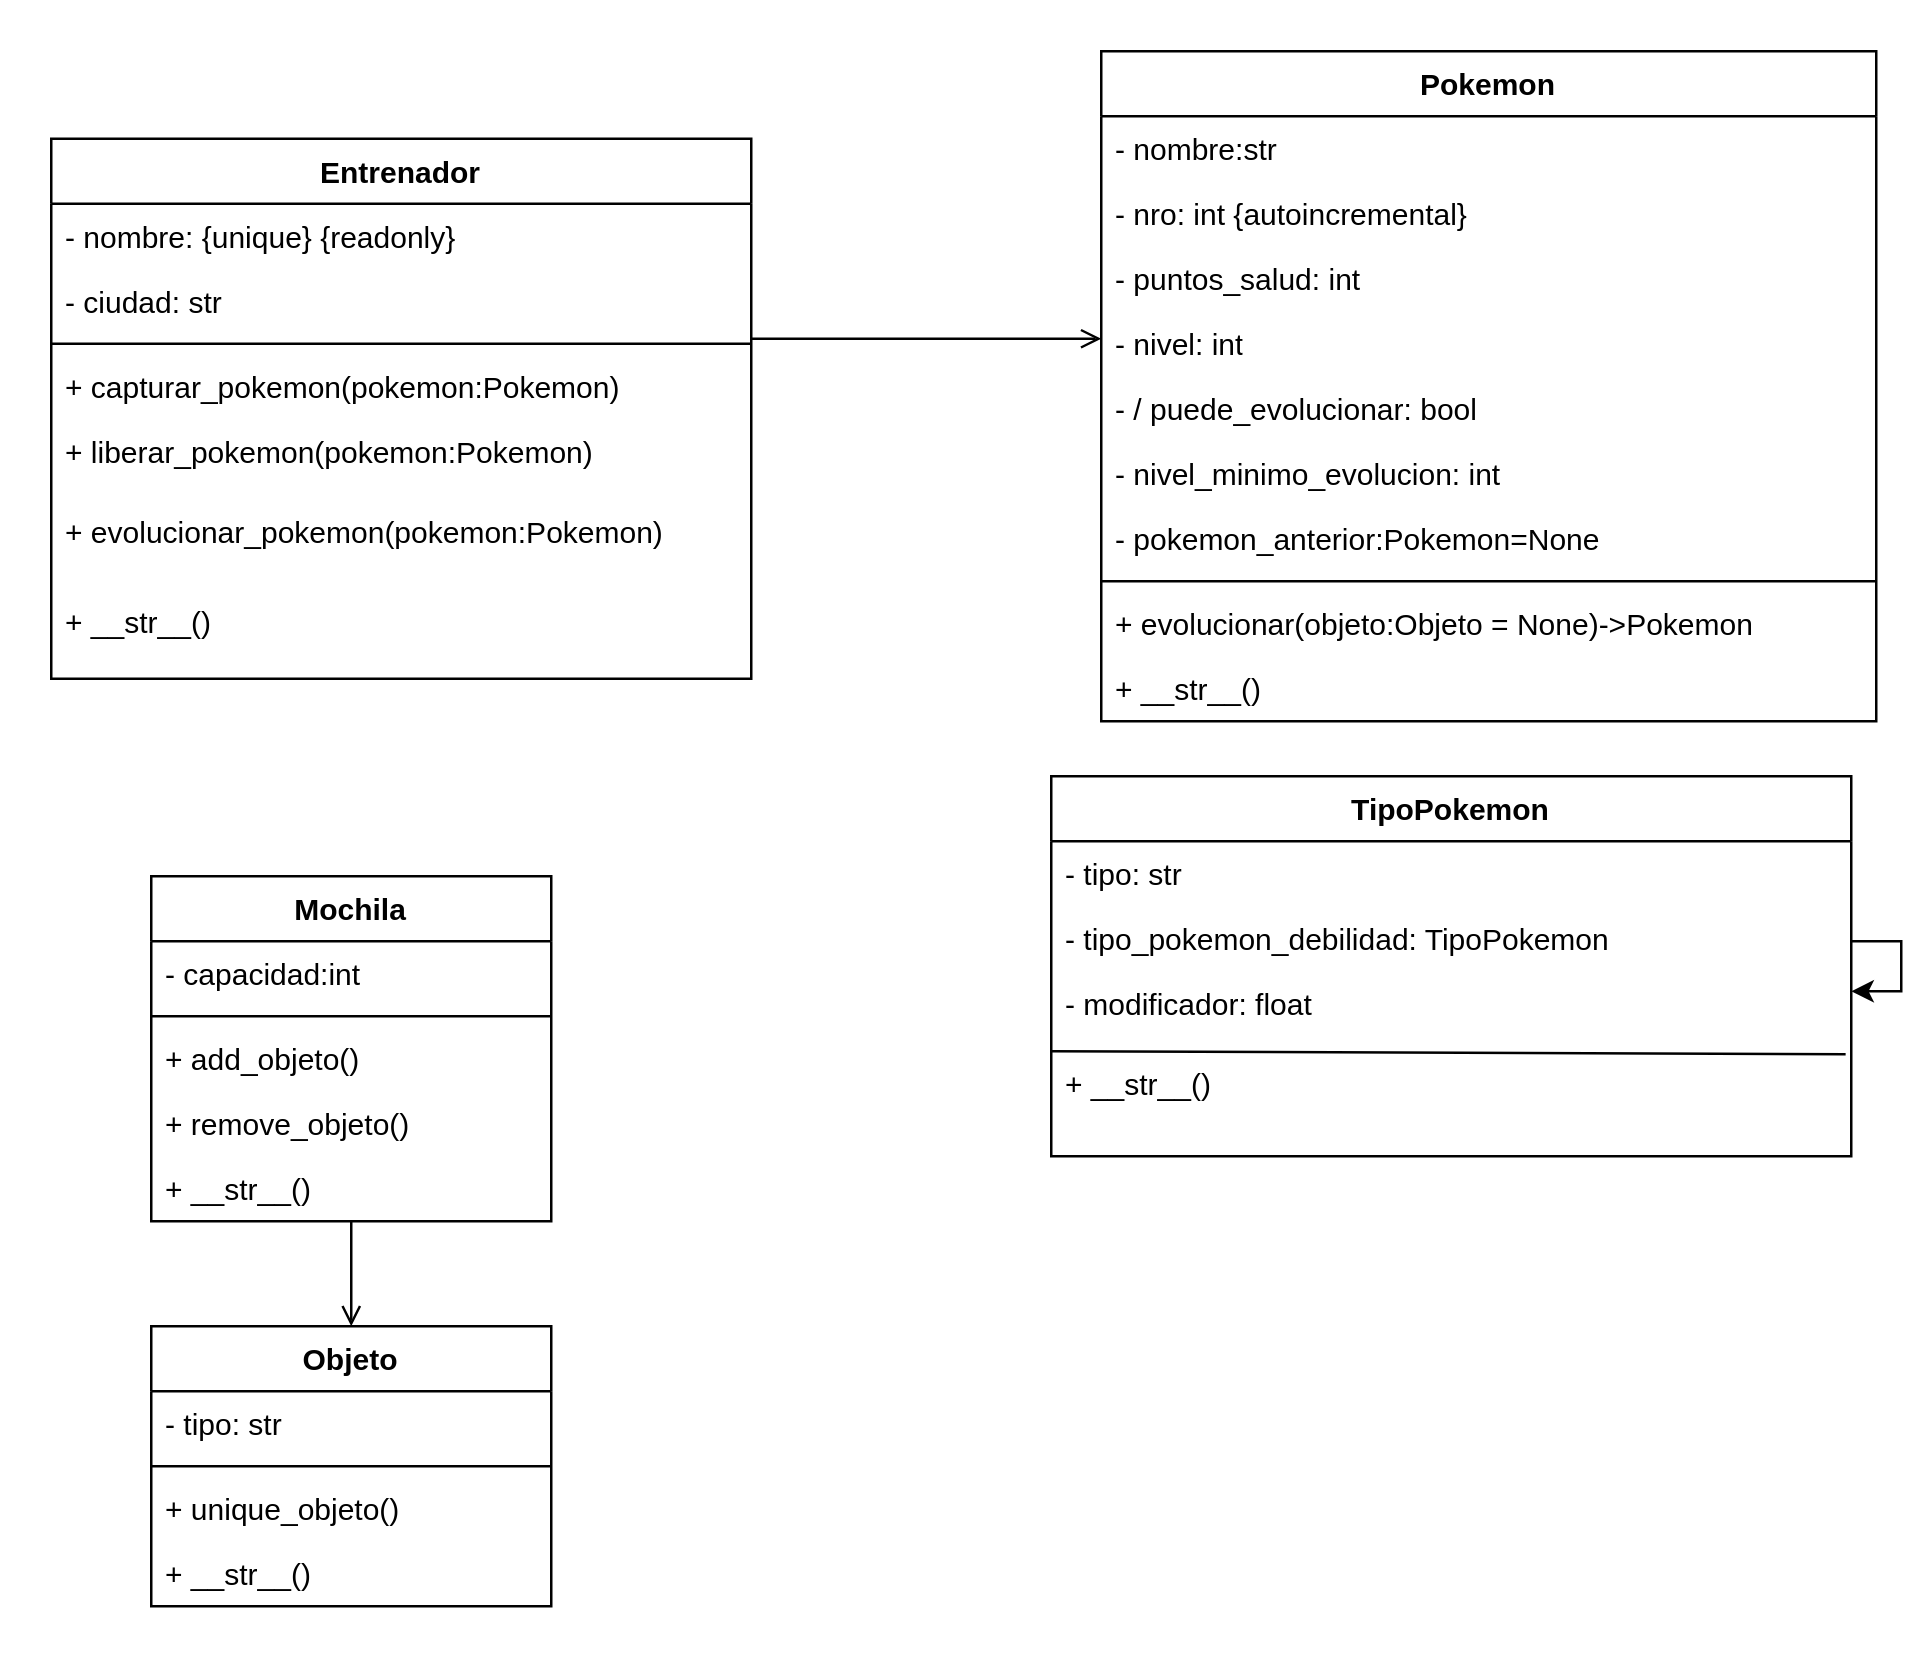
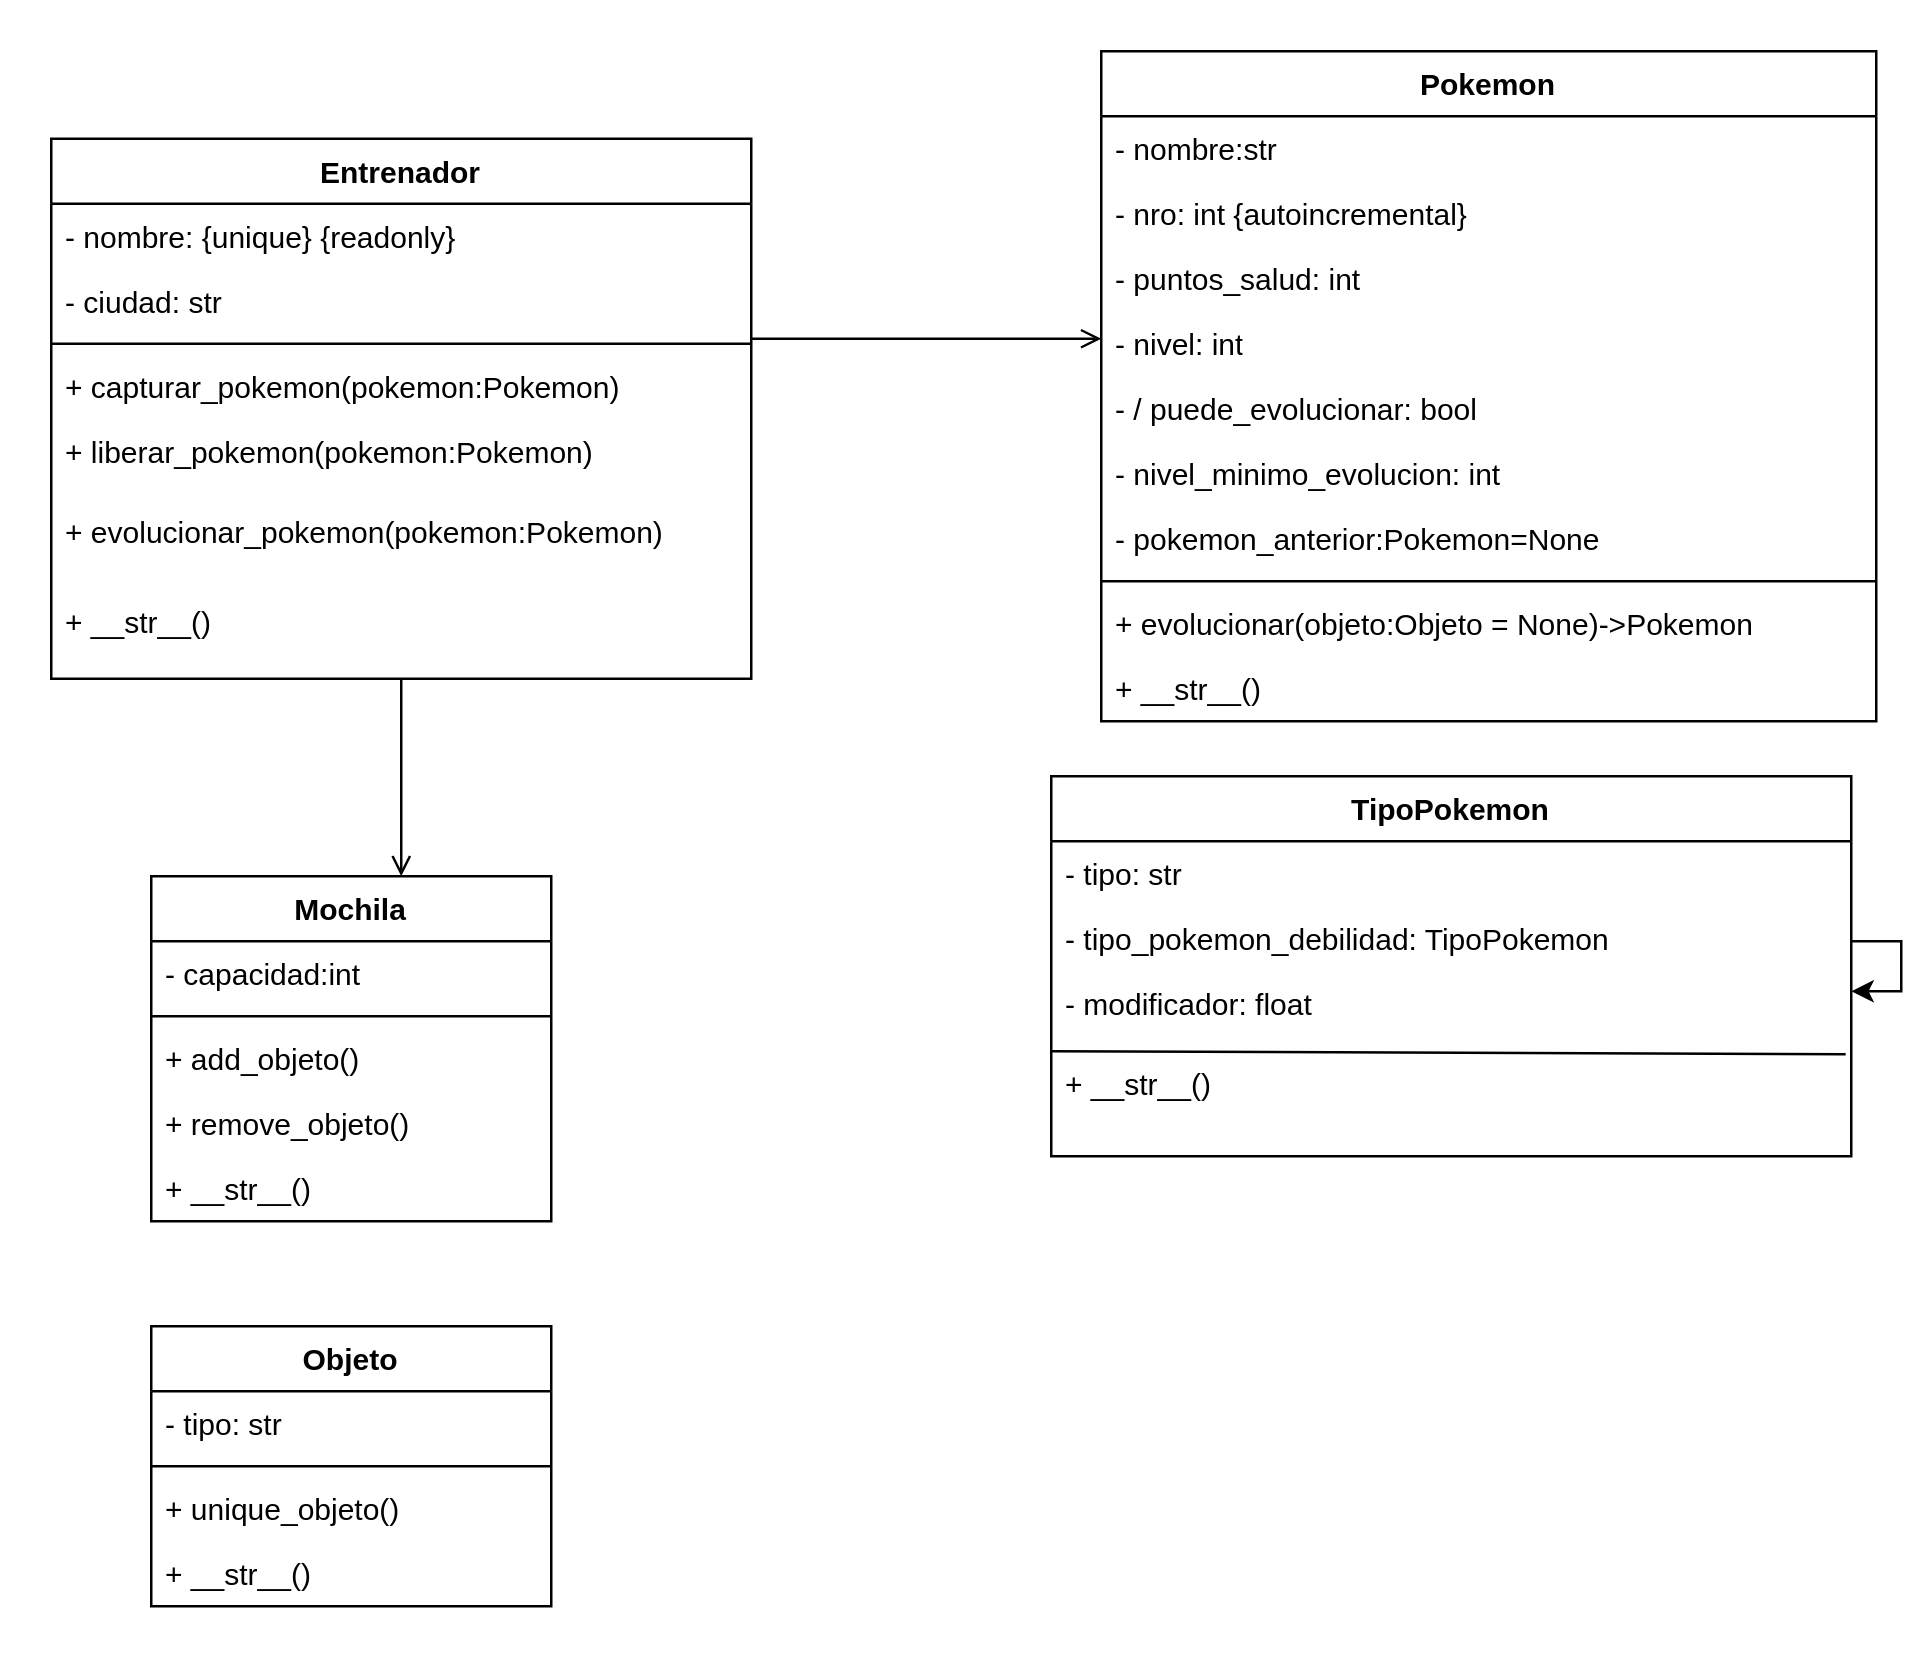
none -> (401, 776)
(351, 1273) -> none
